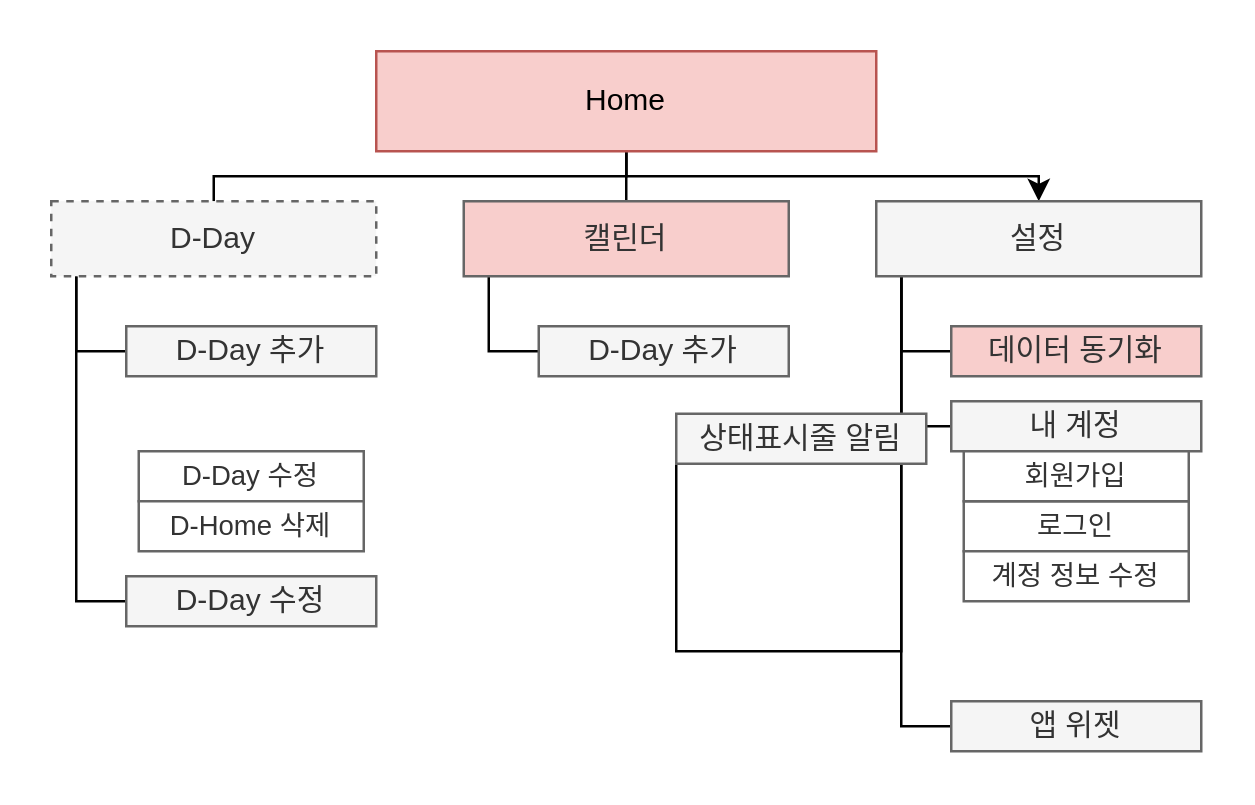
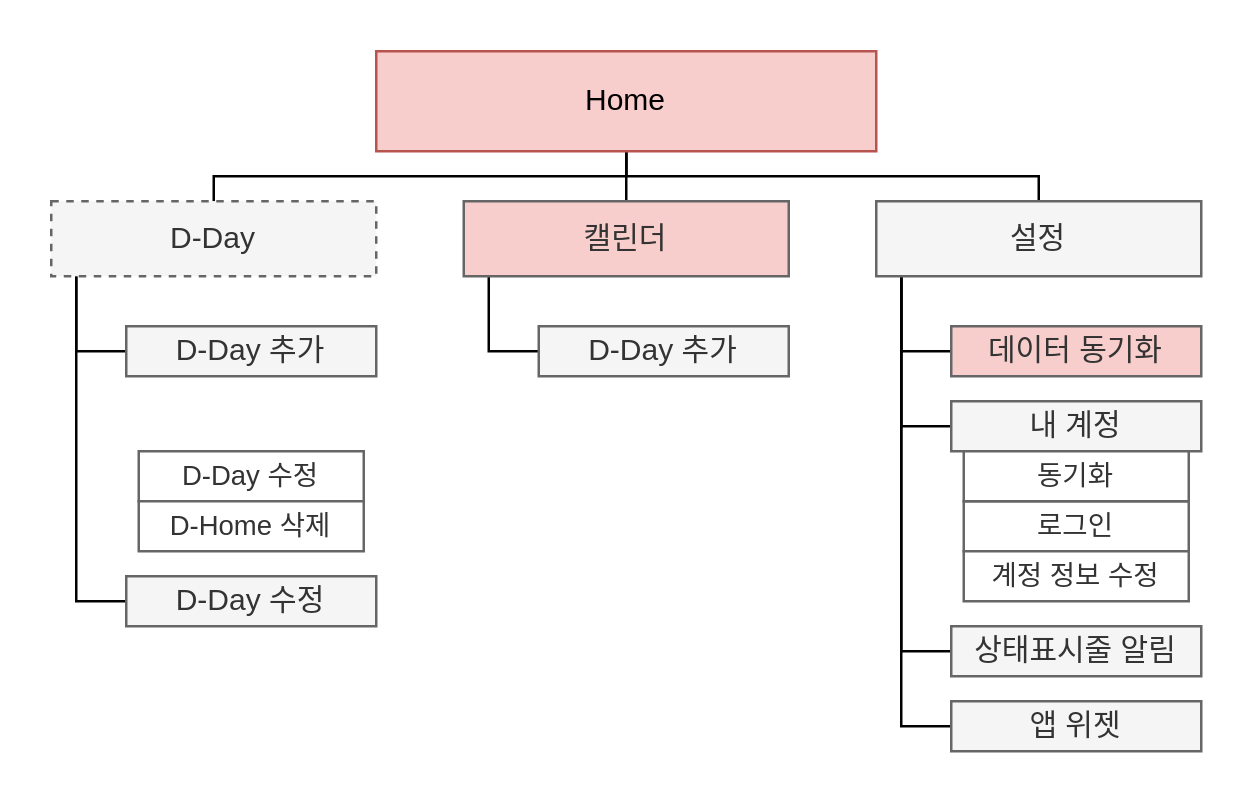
(1039, 183) -> (1039, 190)
(801, 439) -> (1076, 651)
(1076, 476) -> (1076, 476)
